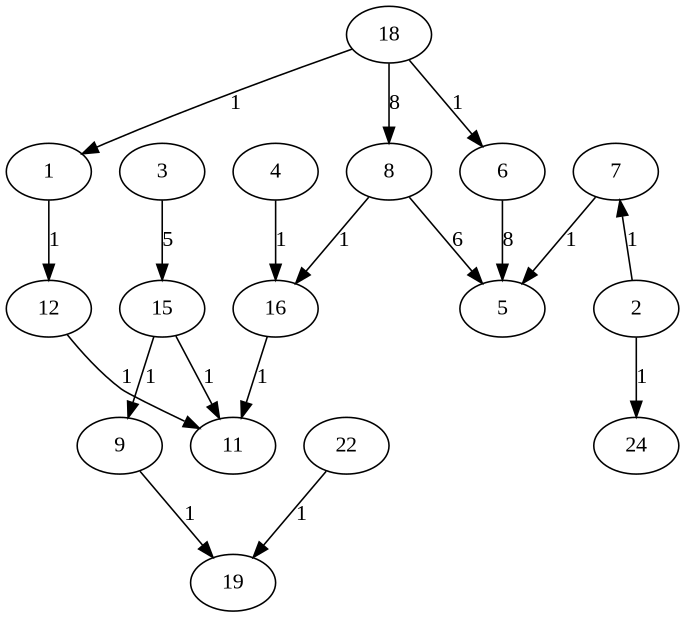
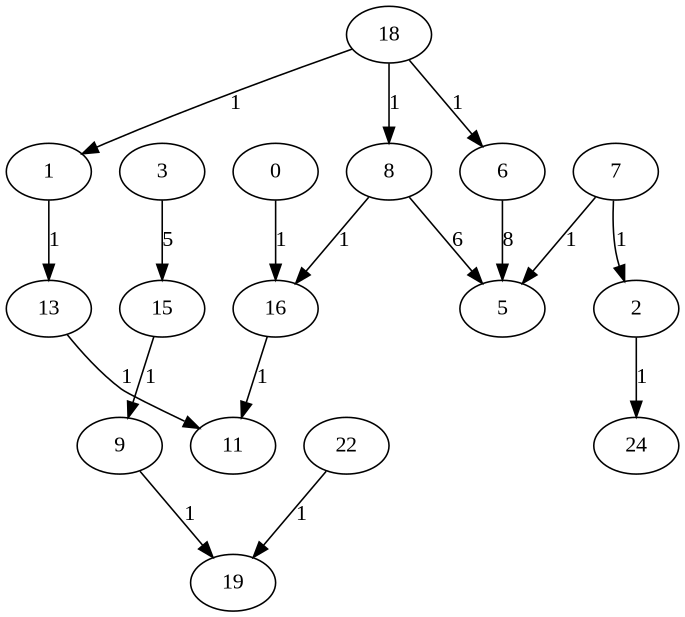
(395, 103) -> (395, 103)
(276, 172) -> (276, 172)
(627, 248) -> (614, 233)
(49, 309) -> (49, 309)
(194, 370) -> none
